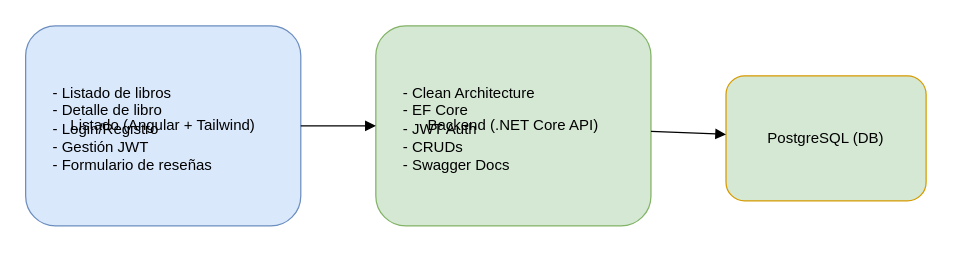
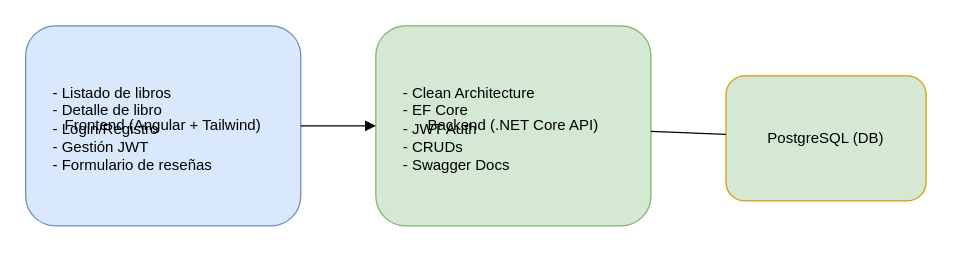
(163, 126) -> (163, 126)
(714, 134) -> (719, 134)
